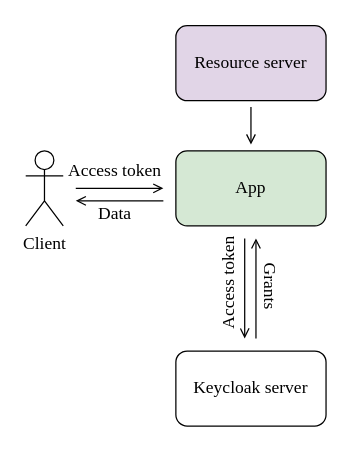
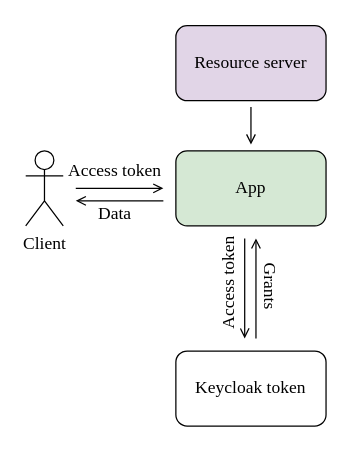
(251, 388) -> (251, 388)
